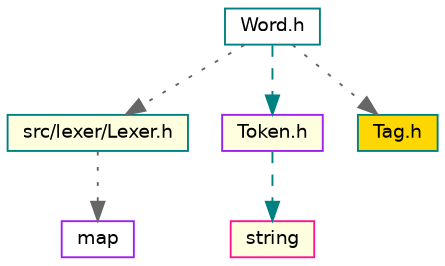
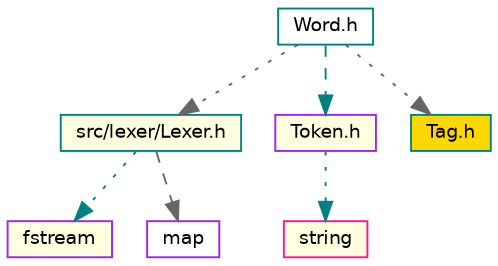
(98, 177) -> (164, 177)
(272, 177) -> (326, 177)
none -> (60, 239)
